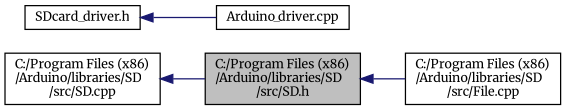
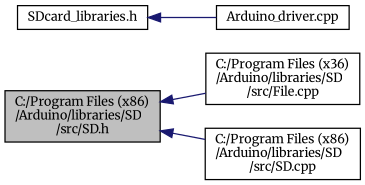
(83, 18) -> (83, 18)
(189, 79) -> (189, 136)
(483, 79) -> (283, 79)
